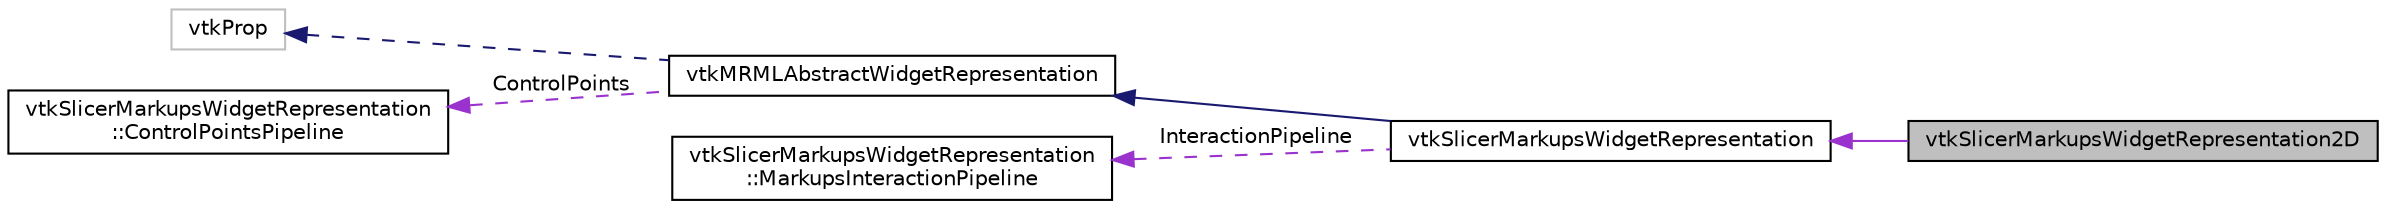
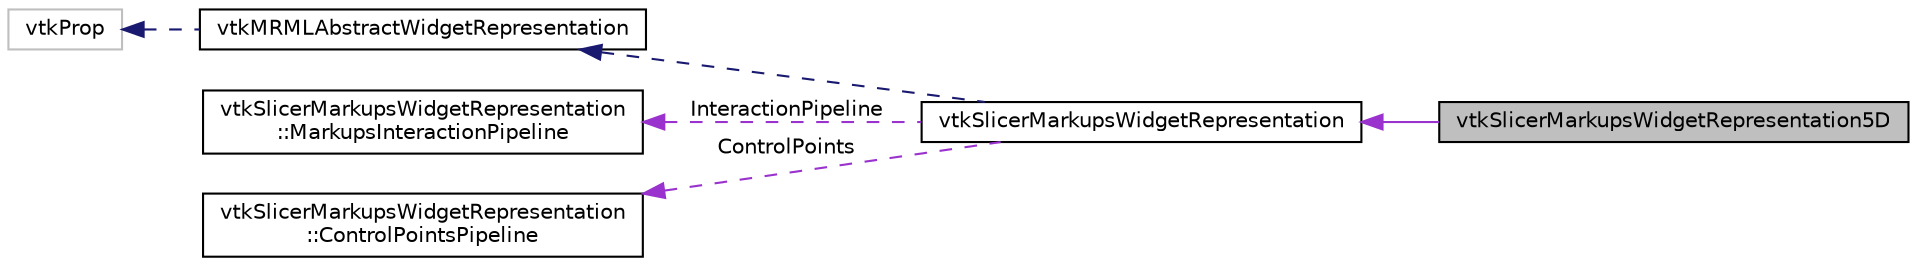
(570, 98) -> (833, 166)
(1263, 109) -> (793, 77)
(2143, 141) -> (1674, 122)
